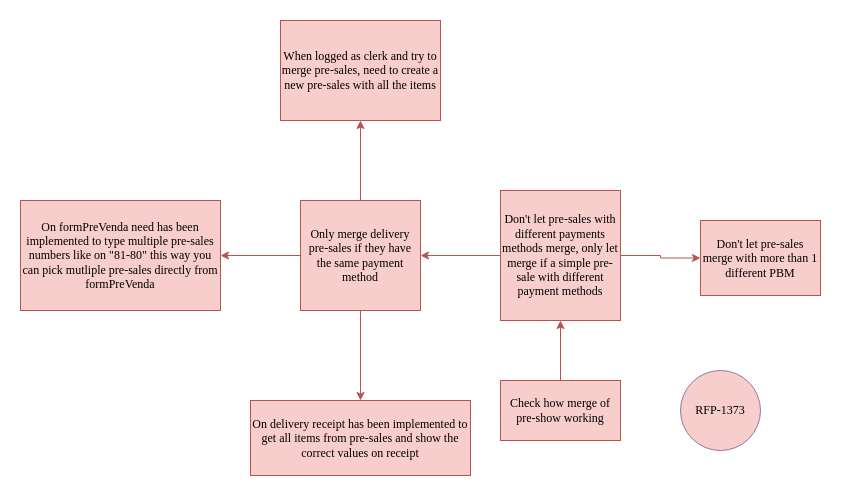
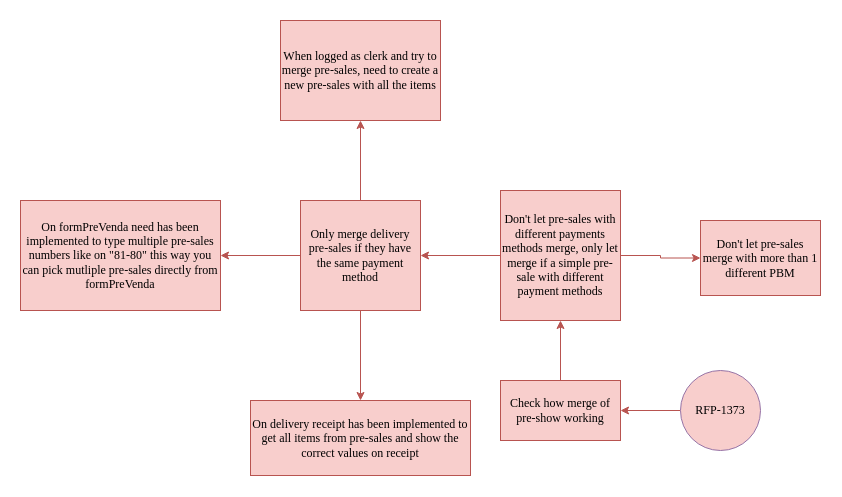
none -> (654, 411)
